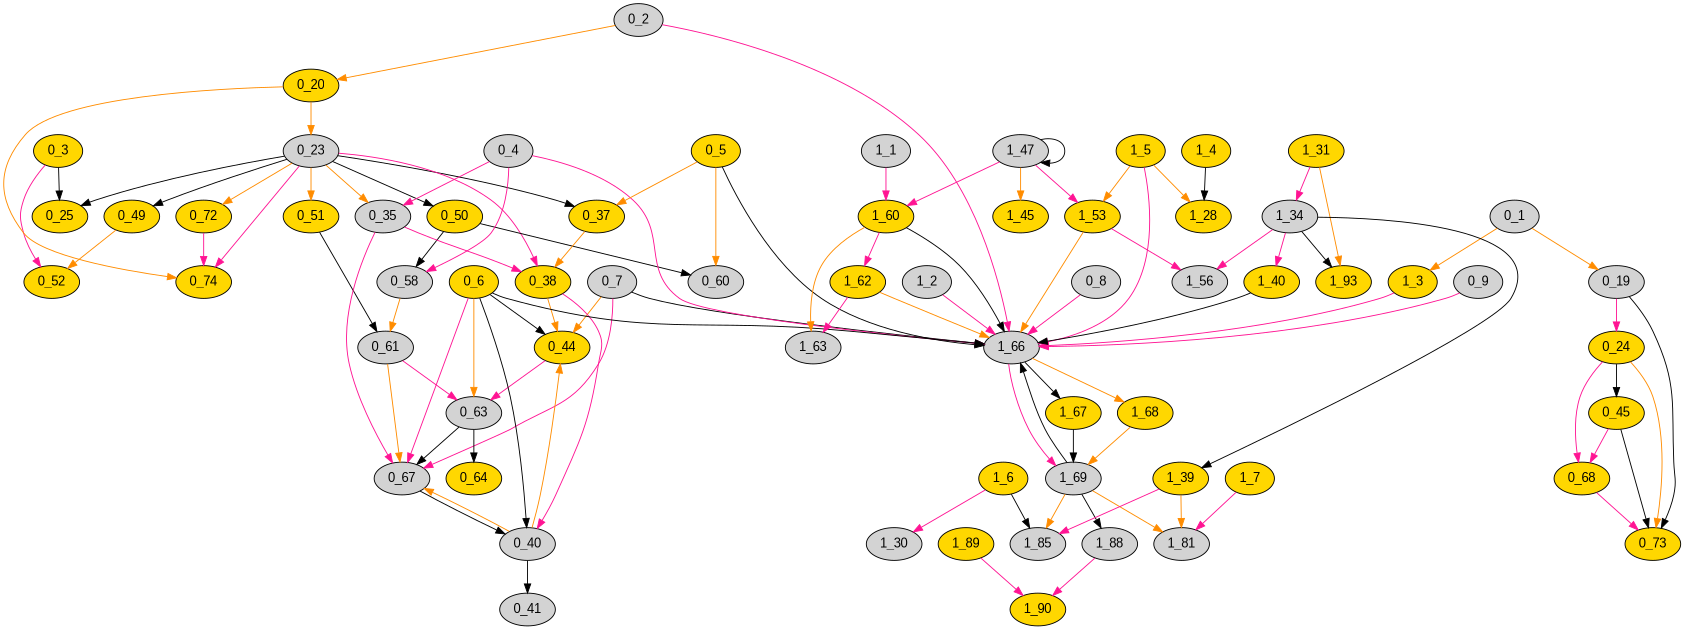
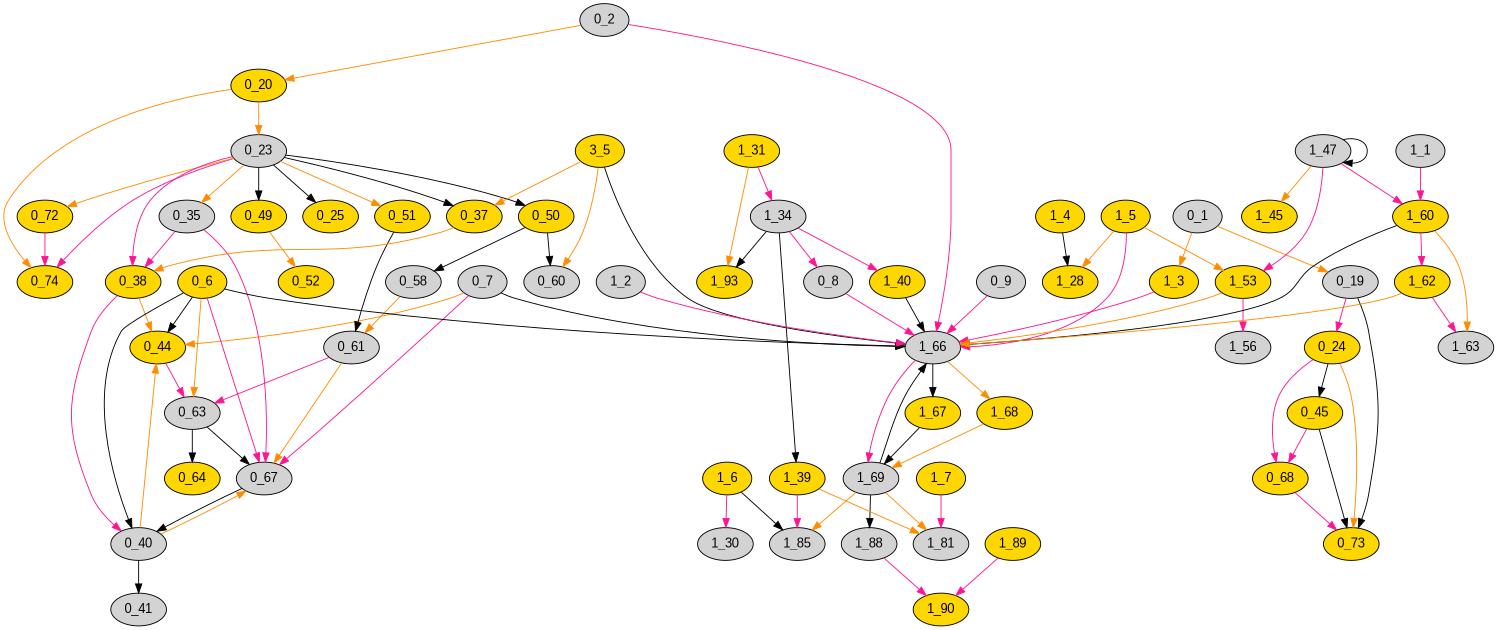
(58, 151) -> none
(508, 151) -> none
(716, 151) -> (600, 151)
(1249, 247) -> (800, 246)
